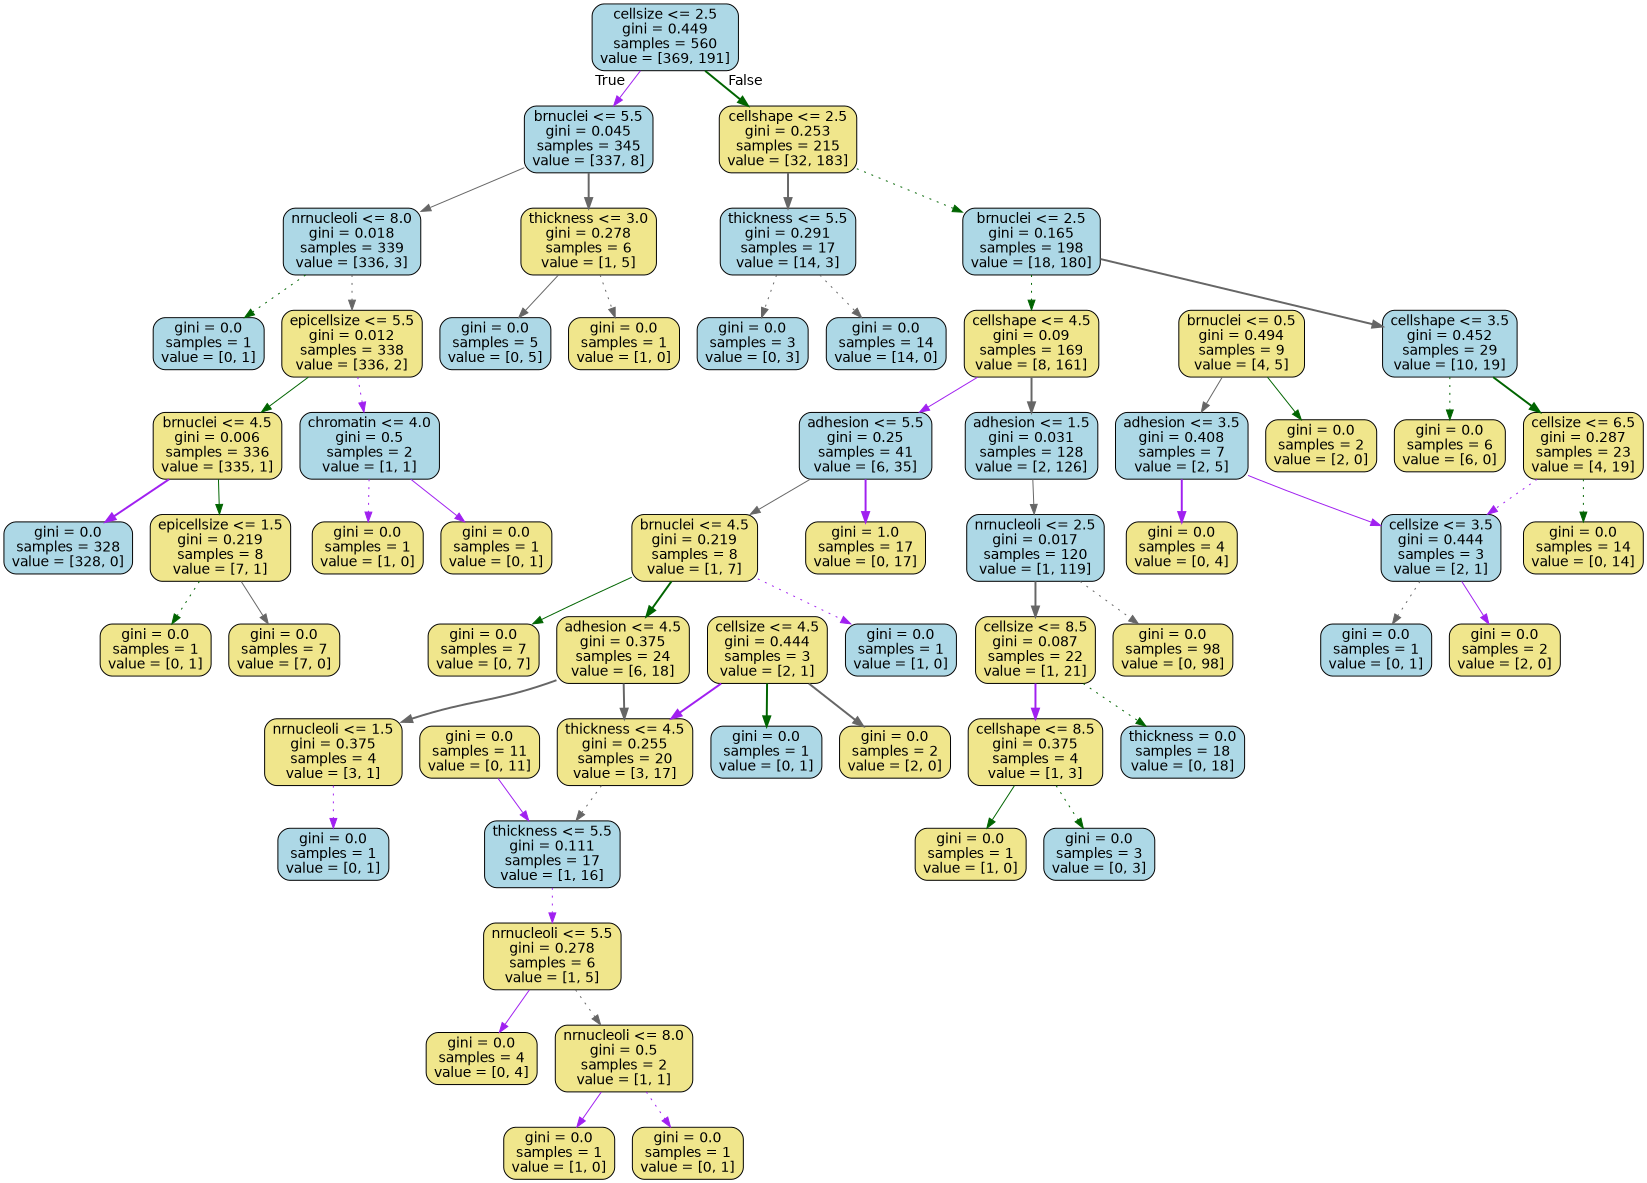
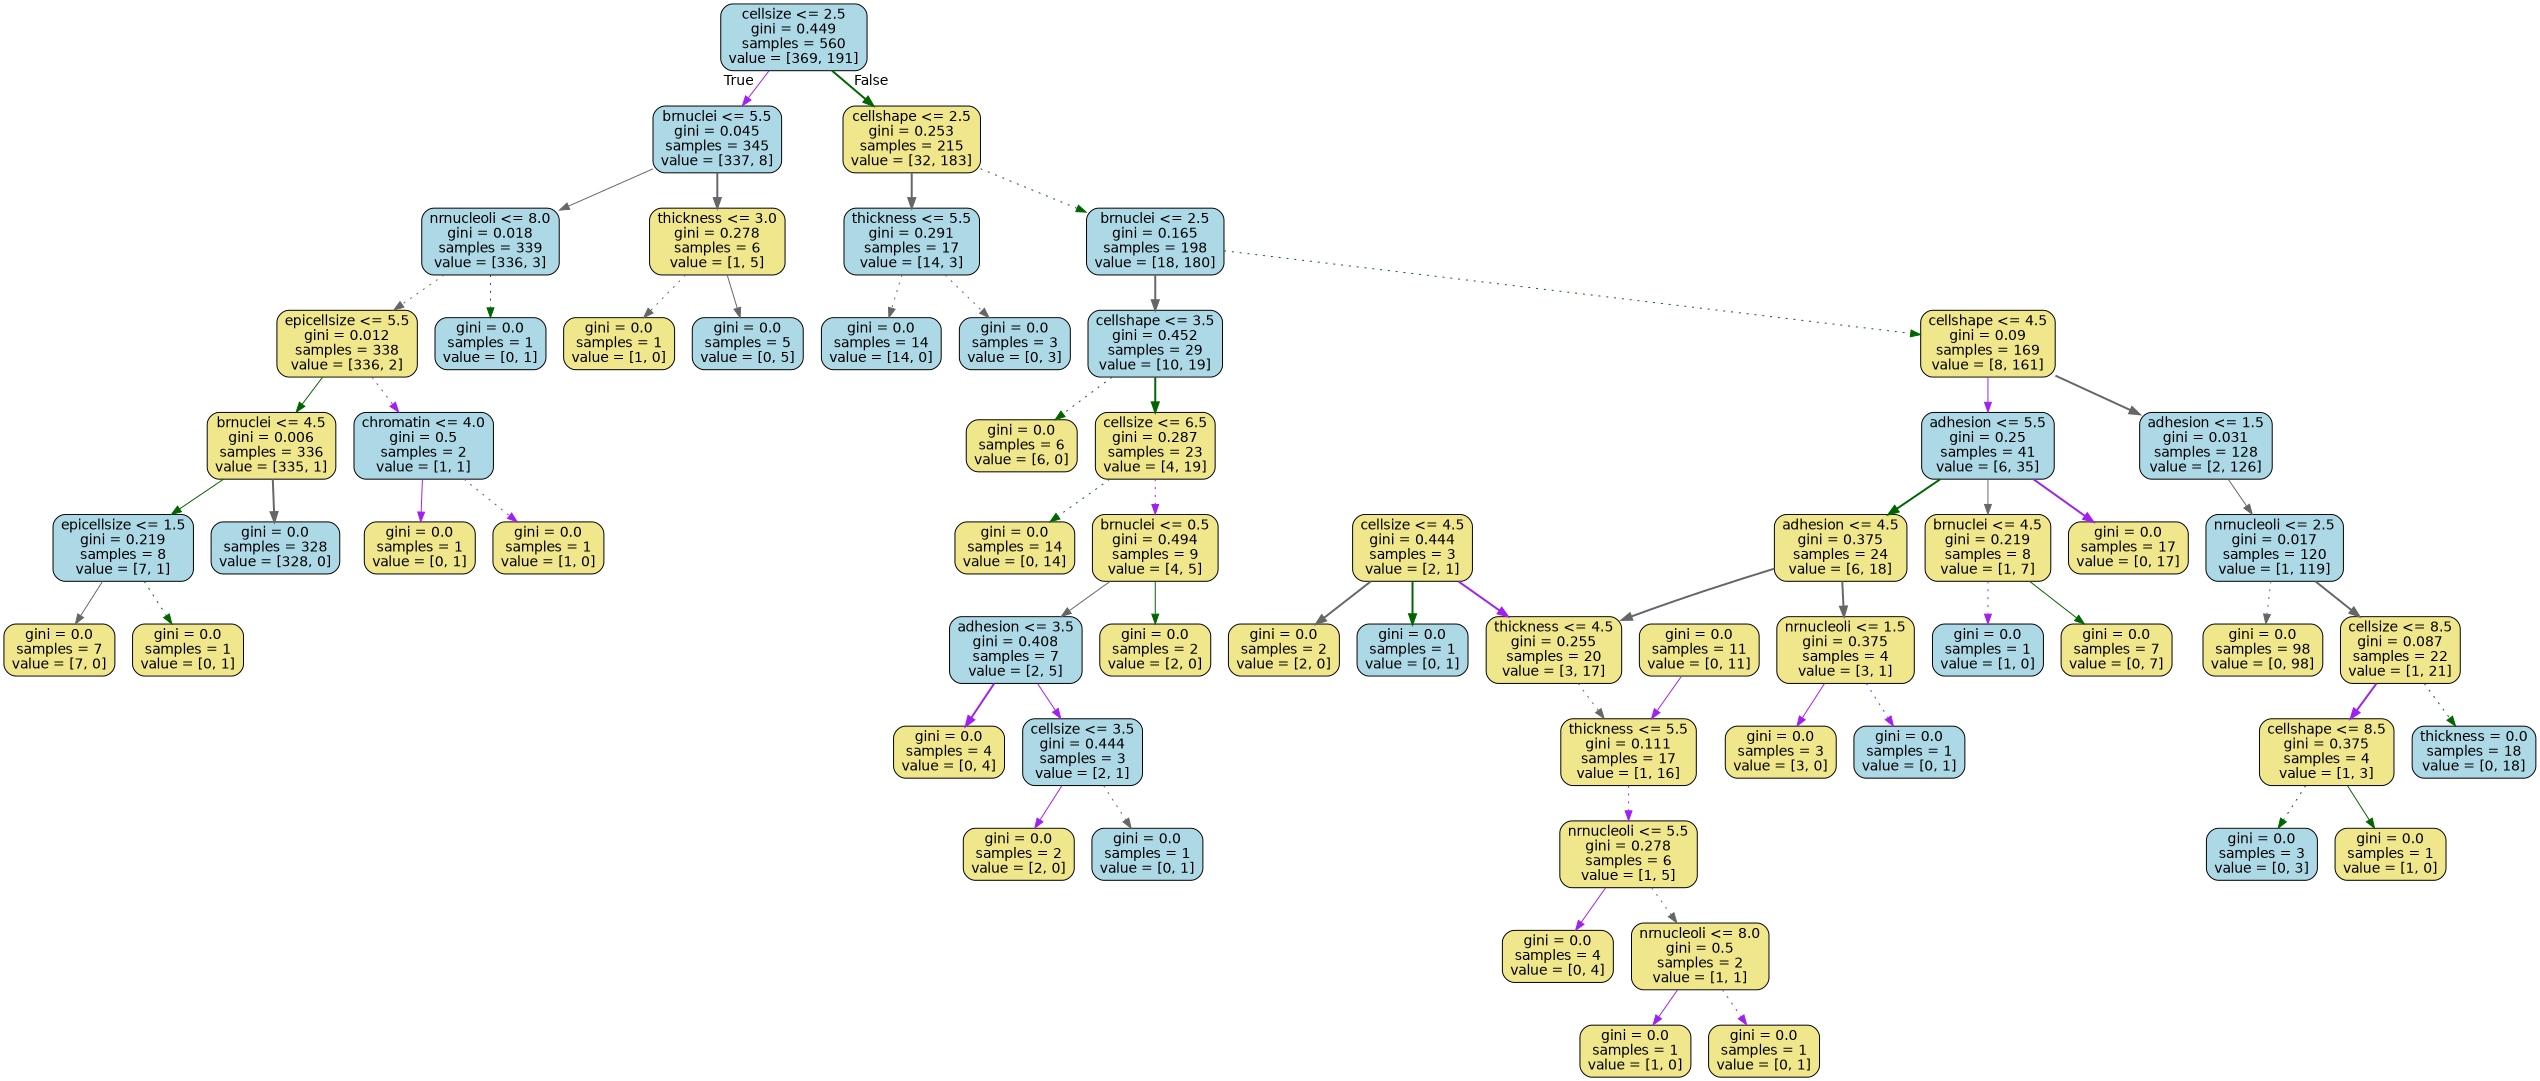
(1517, 494) -> (1155, 492)
(141, 498) -> (273, 496)
(220, 548) -> (123, 548)
(866, 548) -> (2128, 548)
(662, 595) -> (1918, 494)
none -> (1781, 752)
(552, 854) -> (1629, 752)
